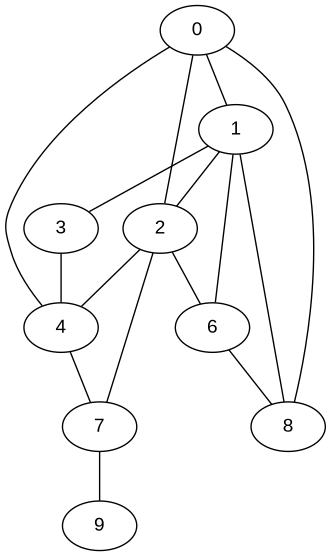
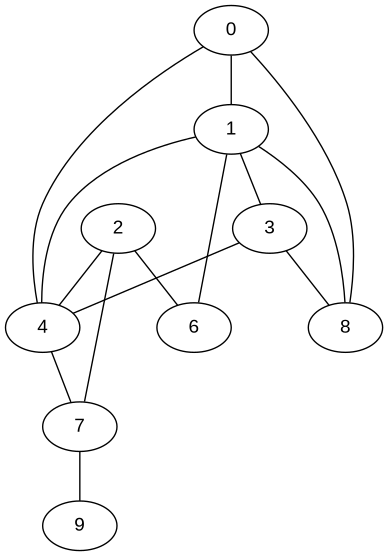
(179, 129) -> none
(198, 179) -> (83, 189)
(250, 377) -> (308, 278)
